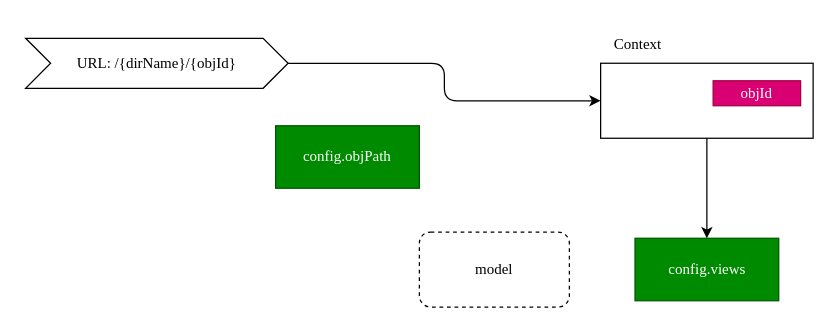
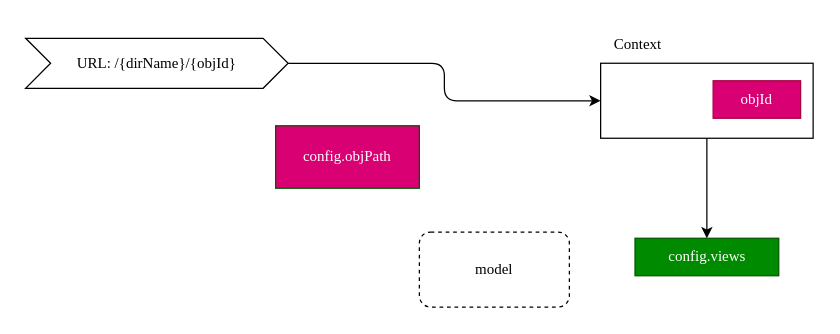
(757, 93) -> (757, 99)
(348, 157) -> (348, 157)
(707, 269) -> (707, 257)
